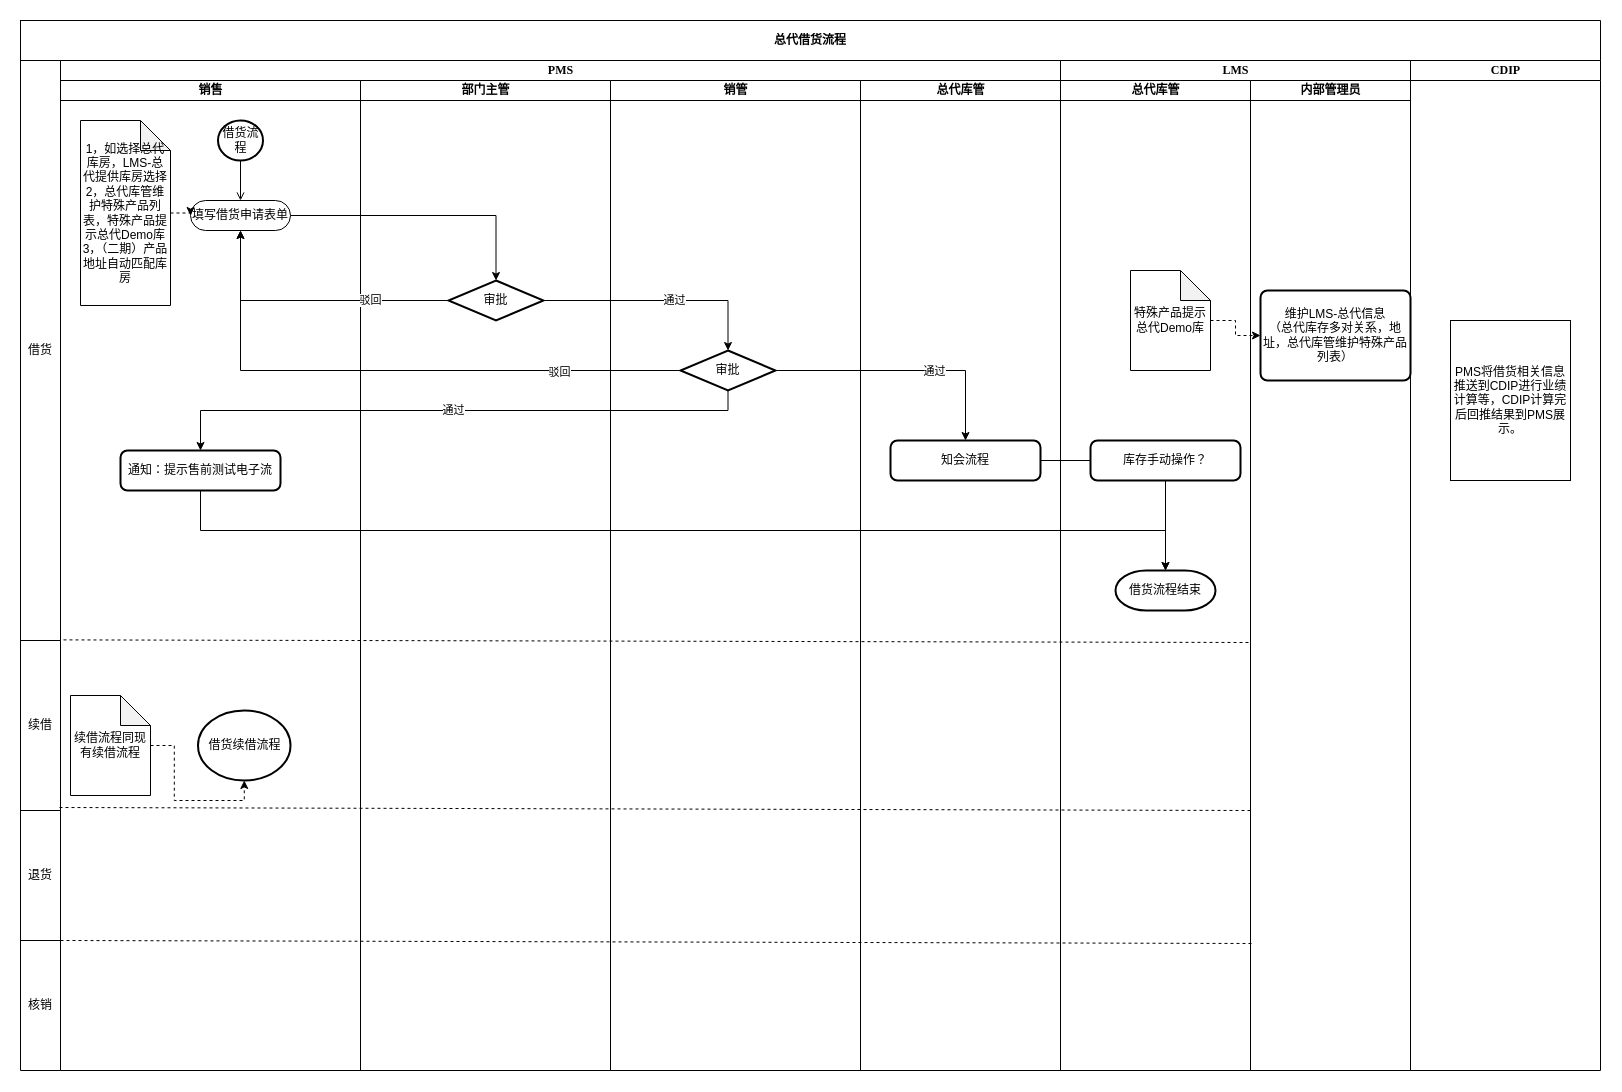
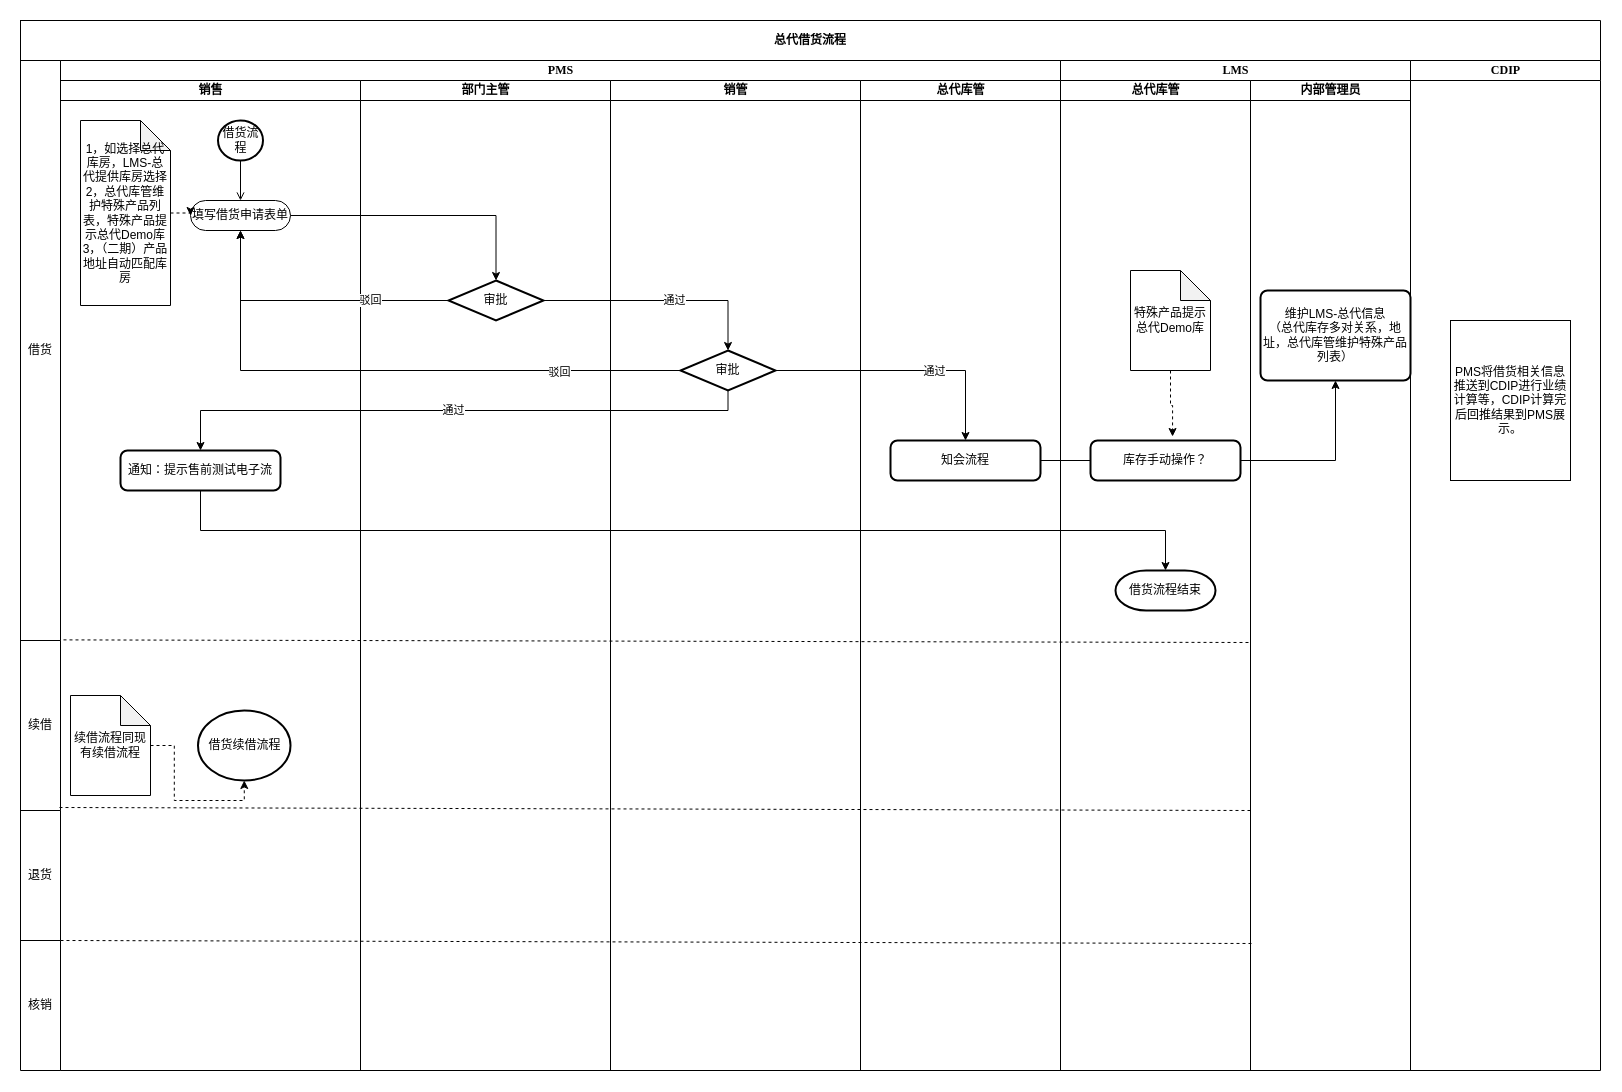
(1236, 325) -> (1171, 401)
(1166, 505) -> (1325, 461)
